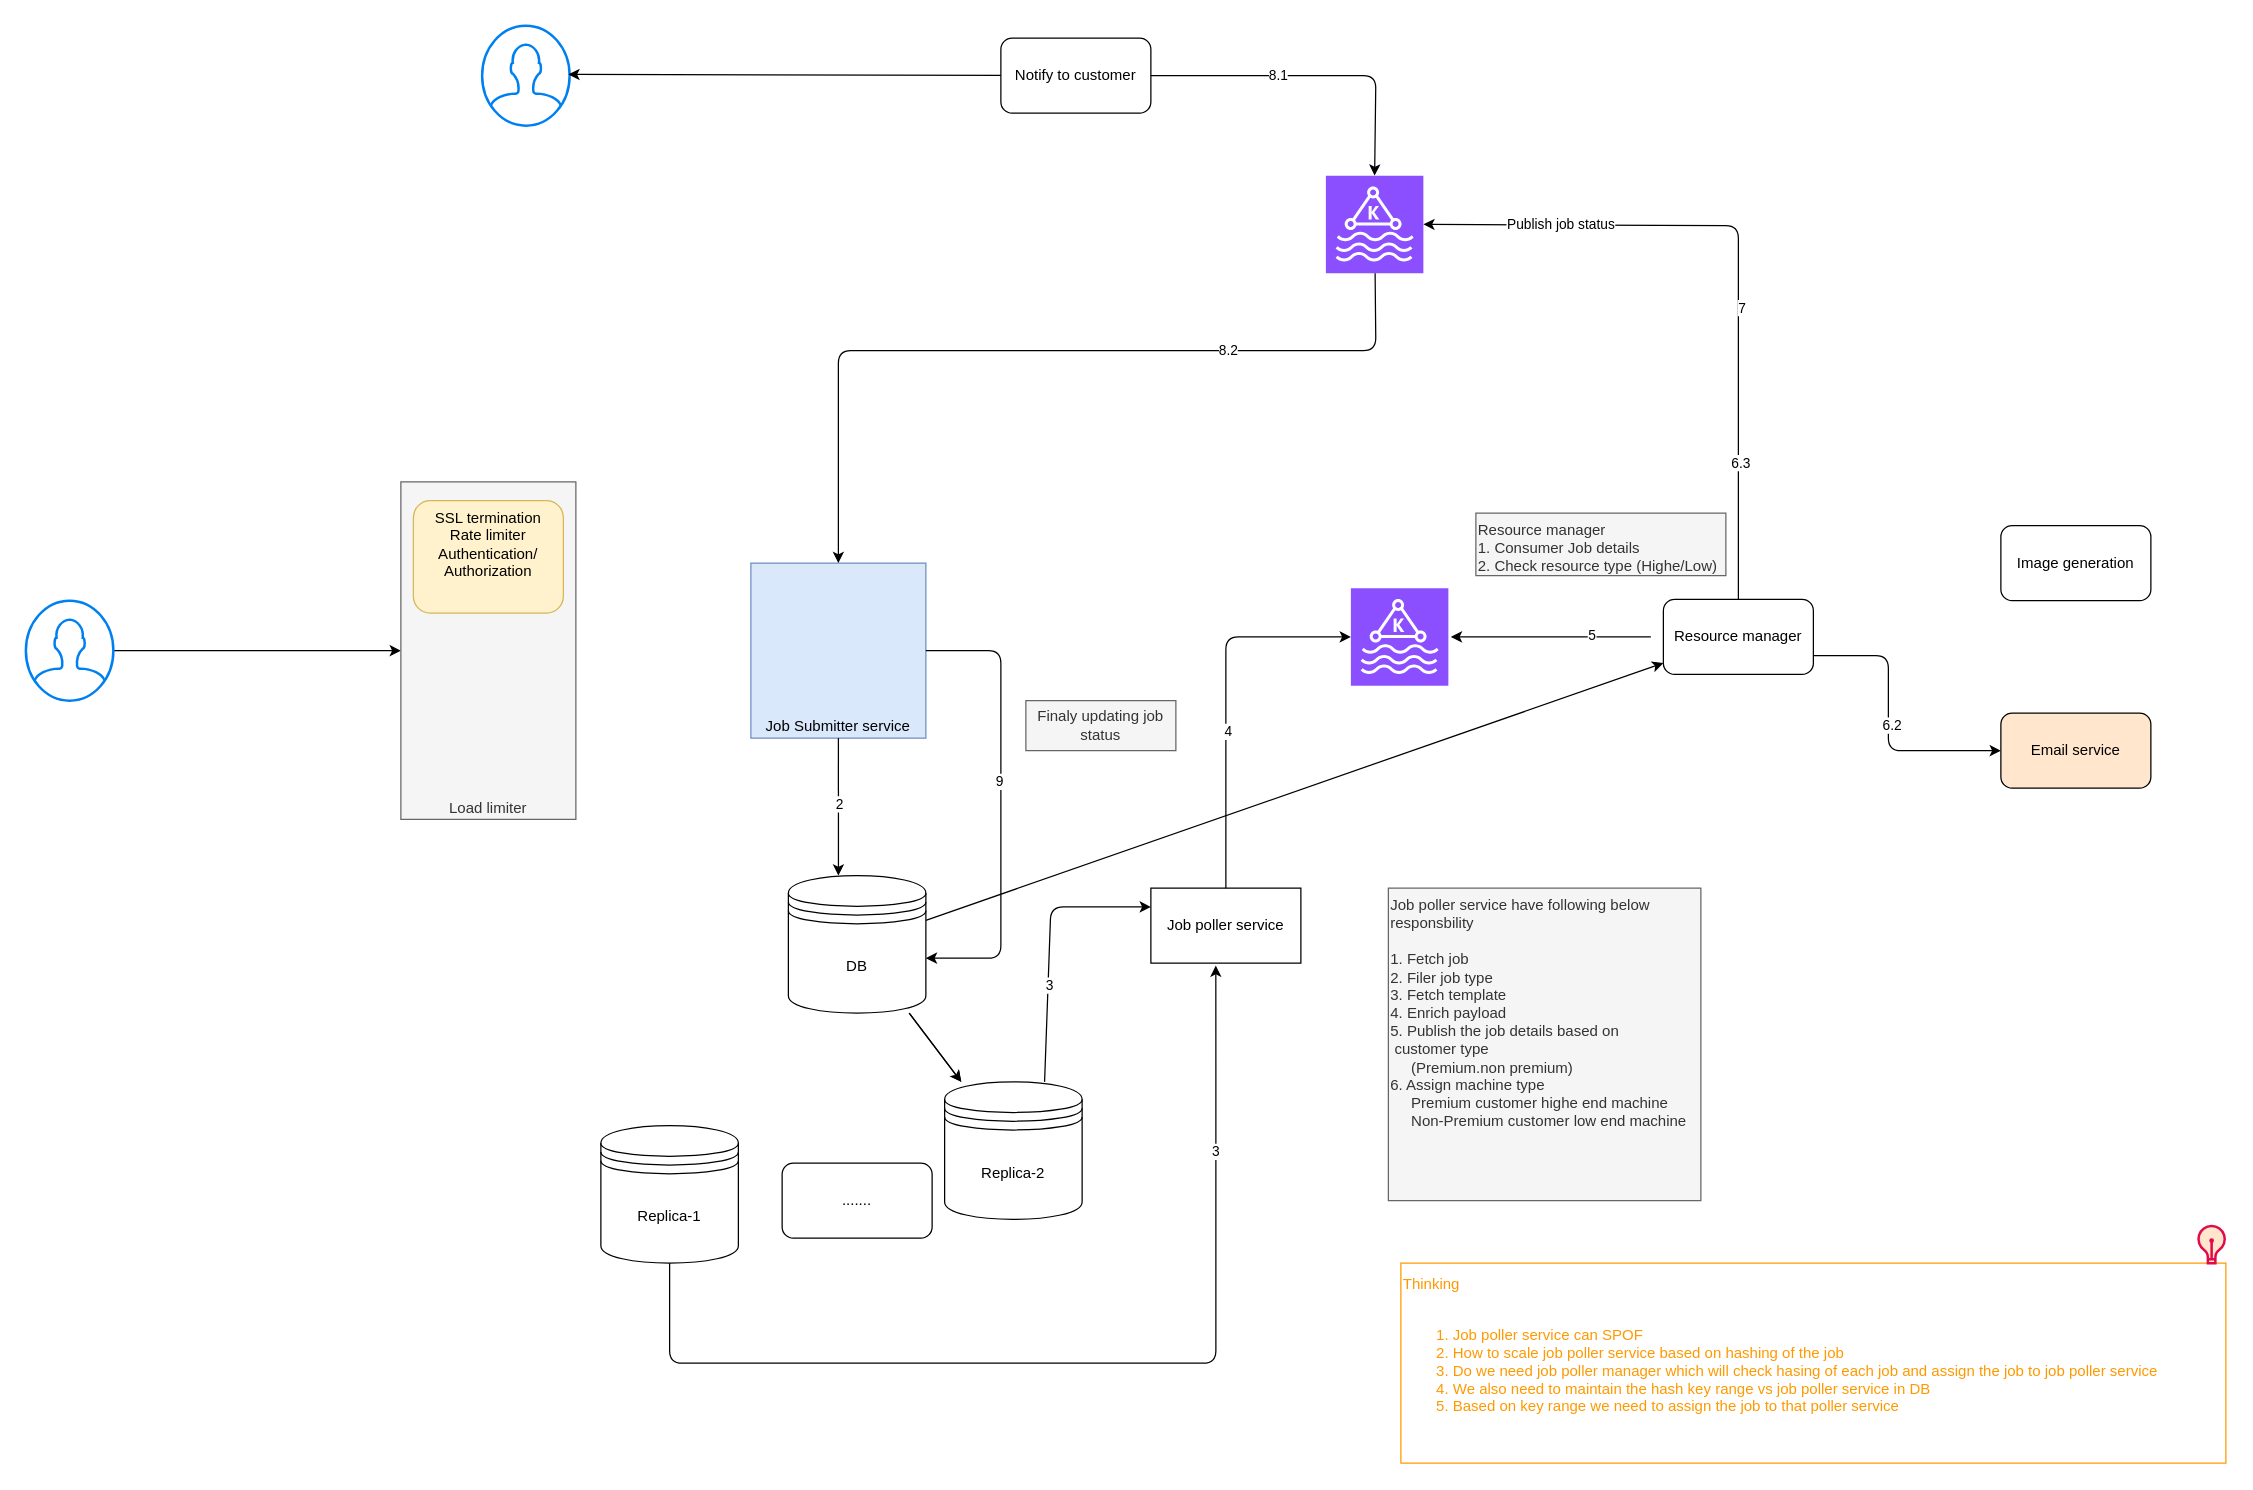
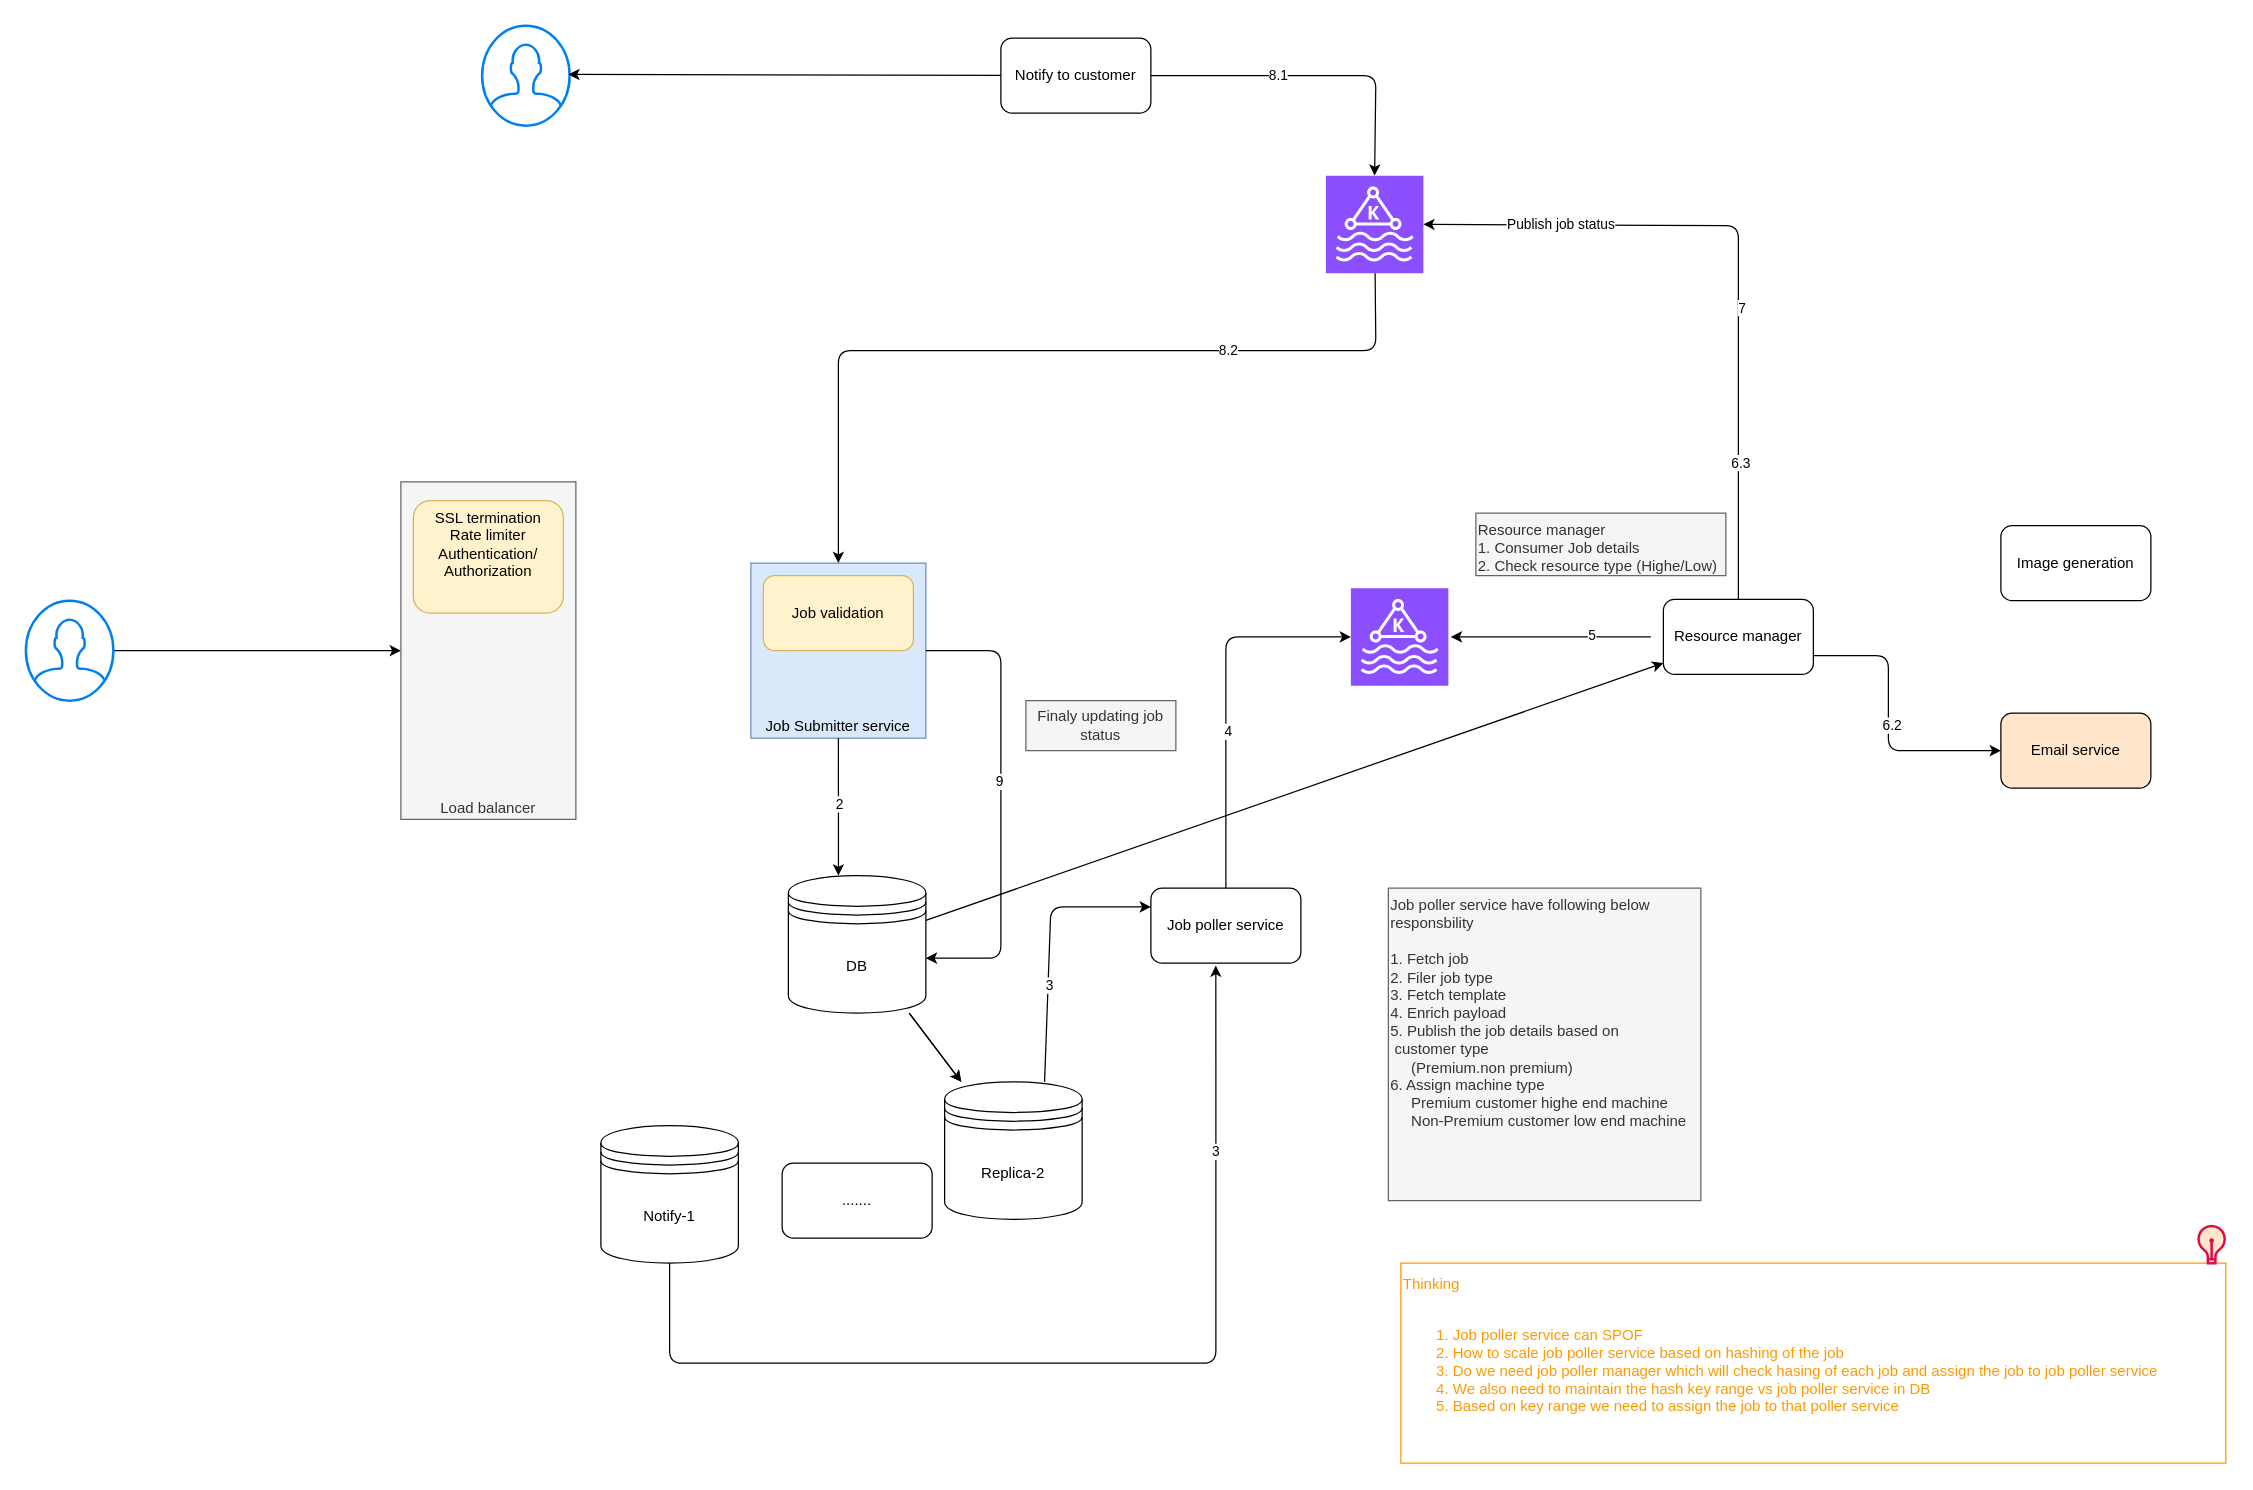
none -> (838, 613)
(488, 807) -> (488, 807)
(1226, 926) -> (1226, 926)
(669, 1217) -> (669, 1217)
